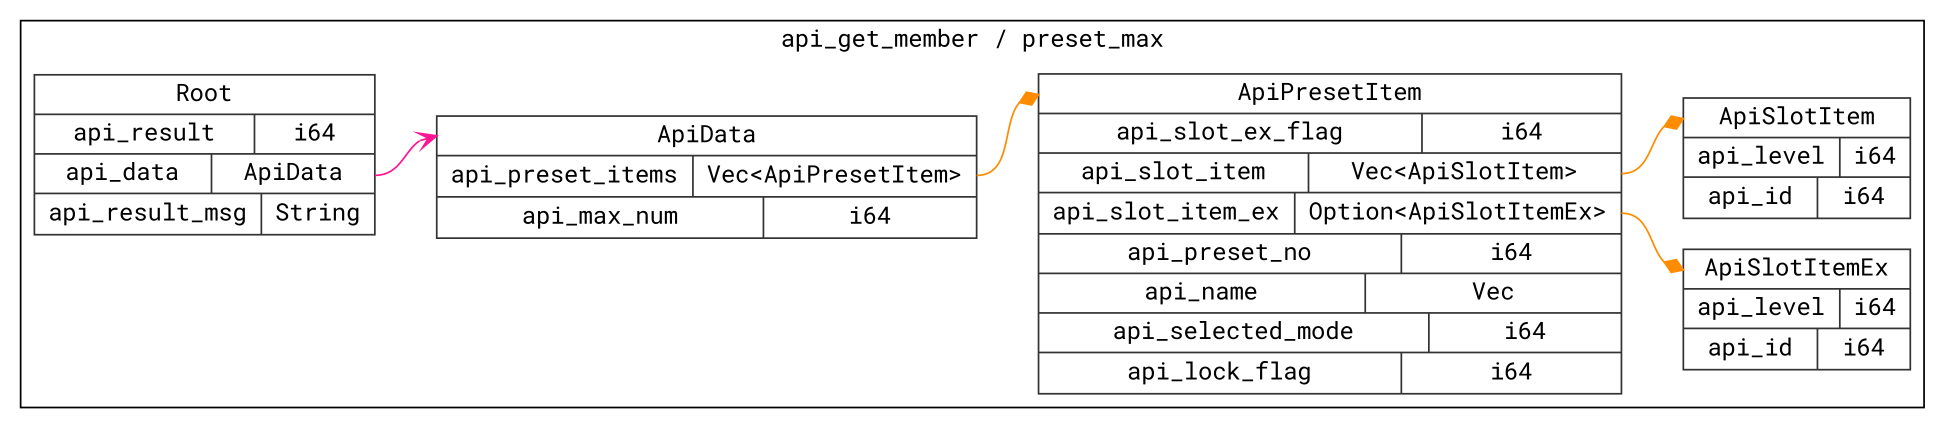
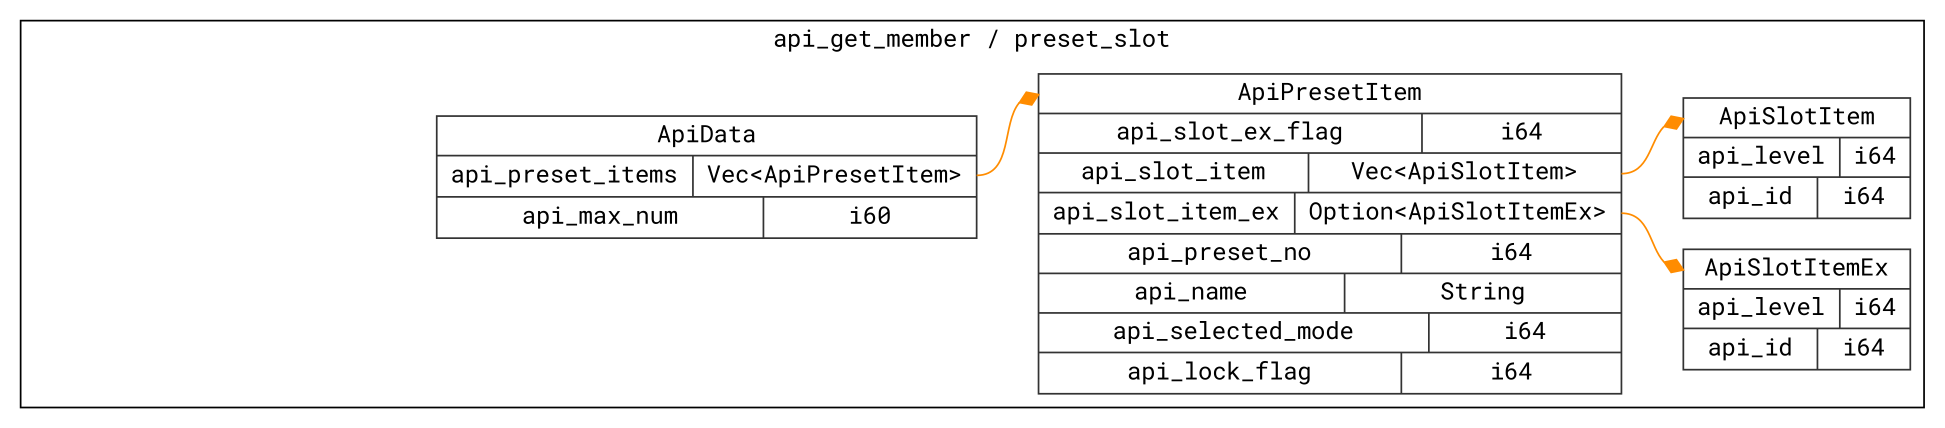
(972, 40) -> (972, 40)
(205, 155) -> none
(870, 217) -> (870, 217)
(1493, 292) -> (1483, 292)
